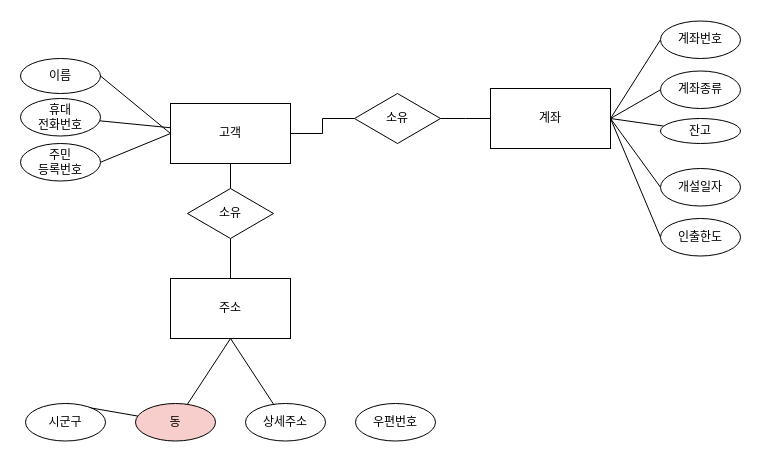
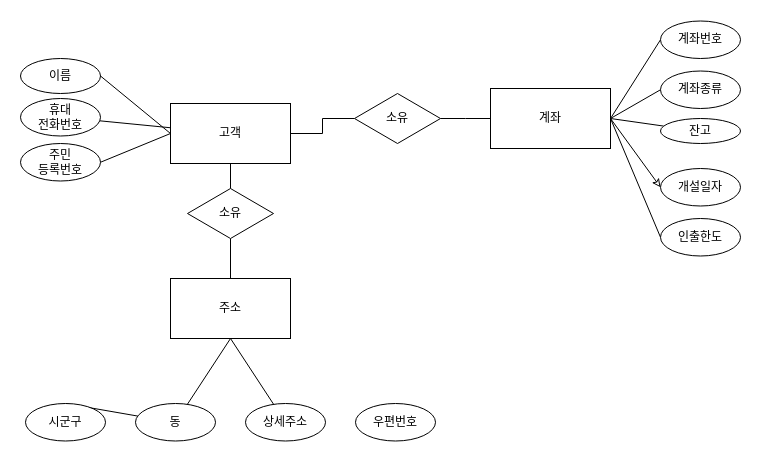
(658, 183) -> (656, 180)
(176, 422) -> (176, 422)
